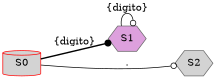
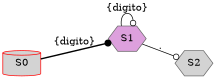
(106, 69) -> (158, 50)
